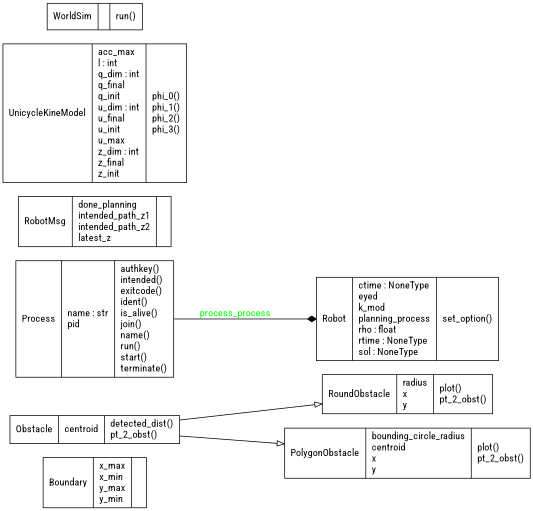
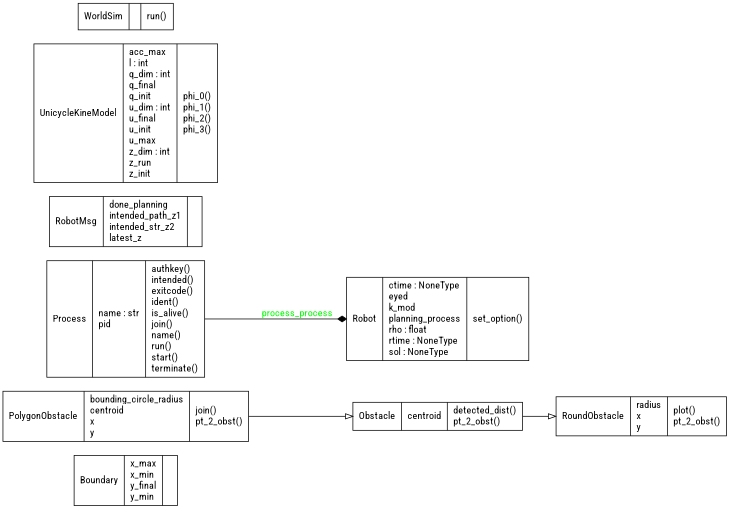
(111, 163) -> (140, 163)
(114, 227) -> (142, 227)
(228, 440) -> (297, 416)
(489, 447) -> (206, 410)
(112, 488) -> (143, 486)
